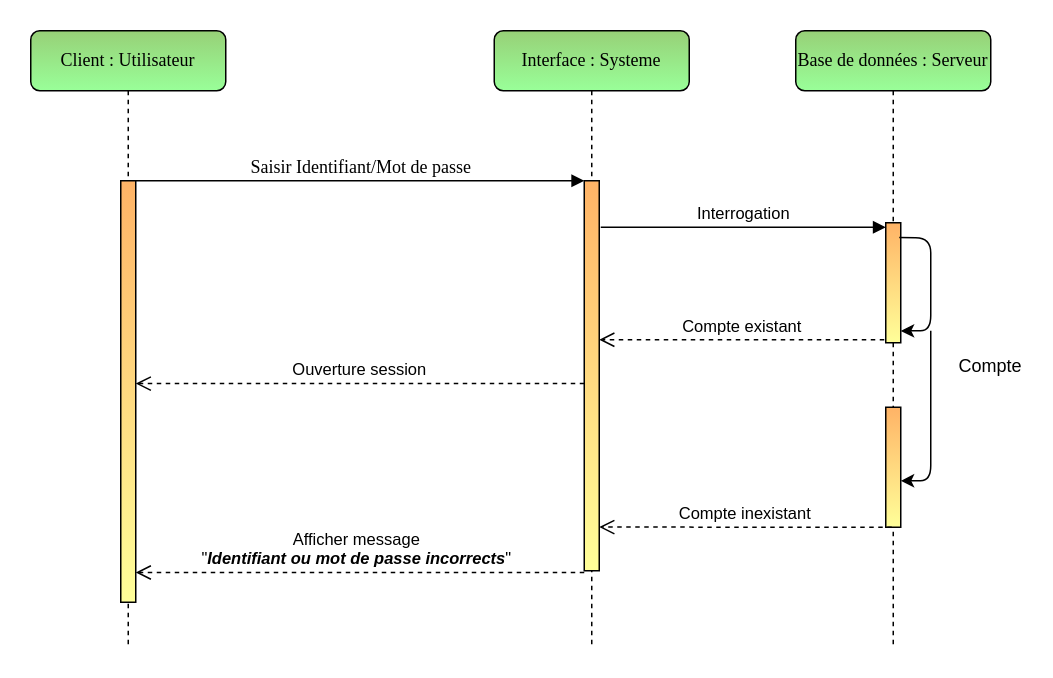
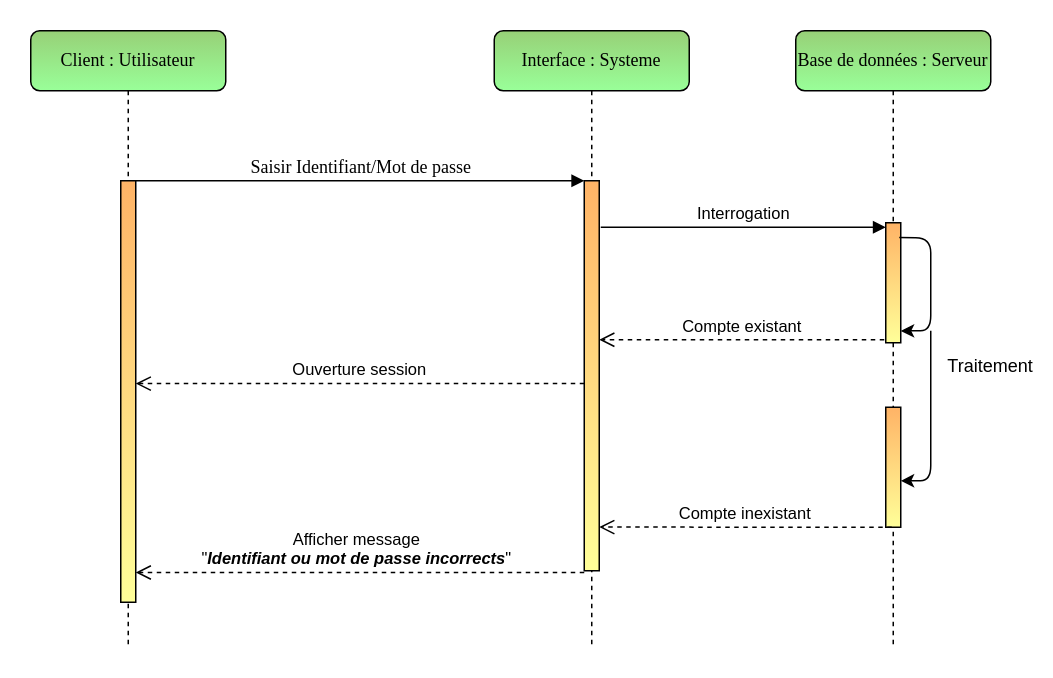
(991, 367) -> (991, 367)
